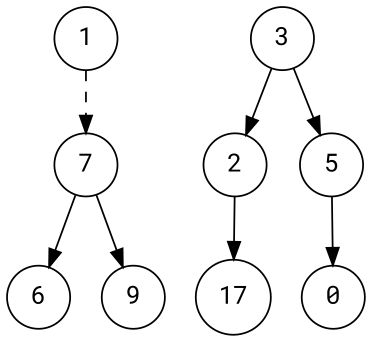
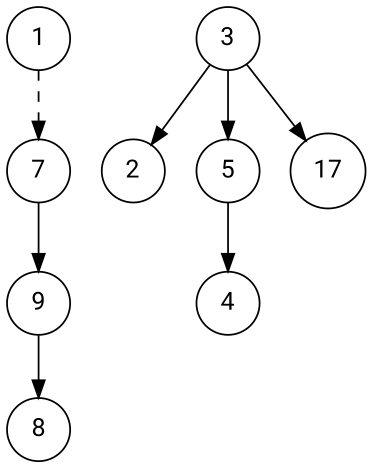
(234, 219) -> (271, 95)
(39, 297) -> none
(333, 297) -> (228, 303)
none -> (39, 430)
